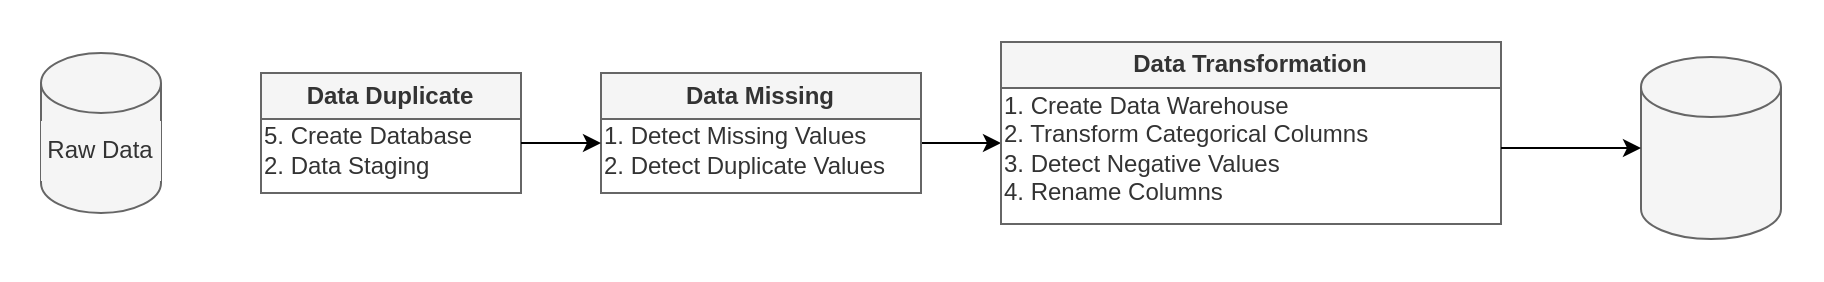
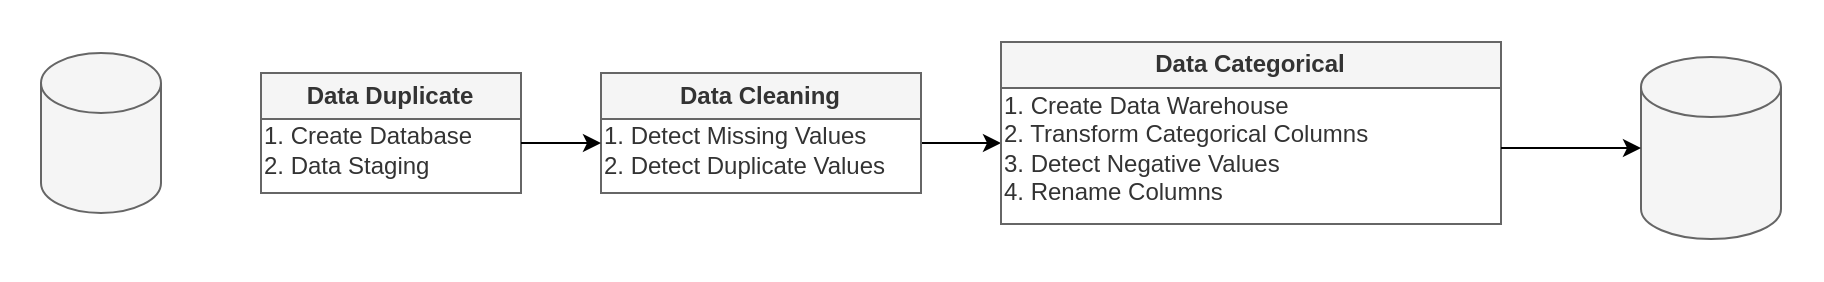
(1251, 65) -> (1251, 65)
(761, 97) -> (761, 97)
(101, 151) -> none
(377, 151) -> (377, 151)
